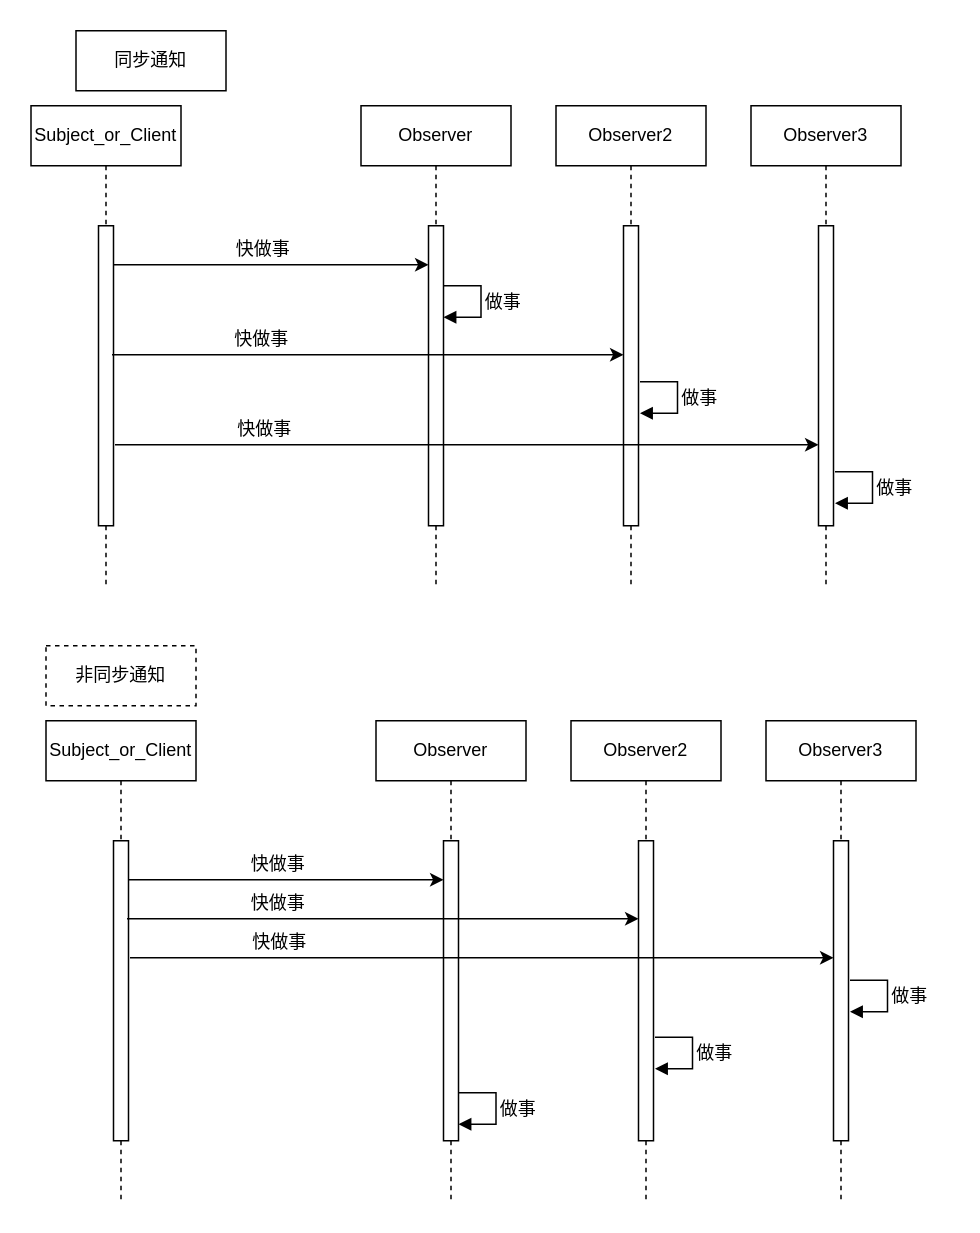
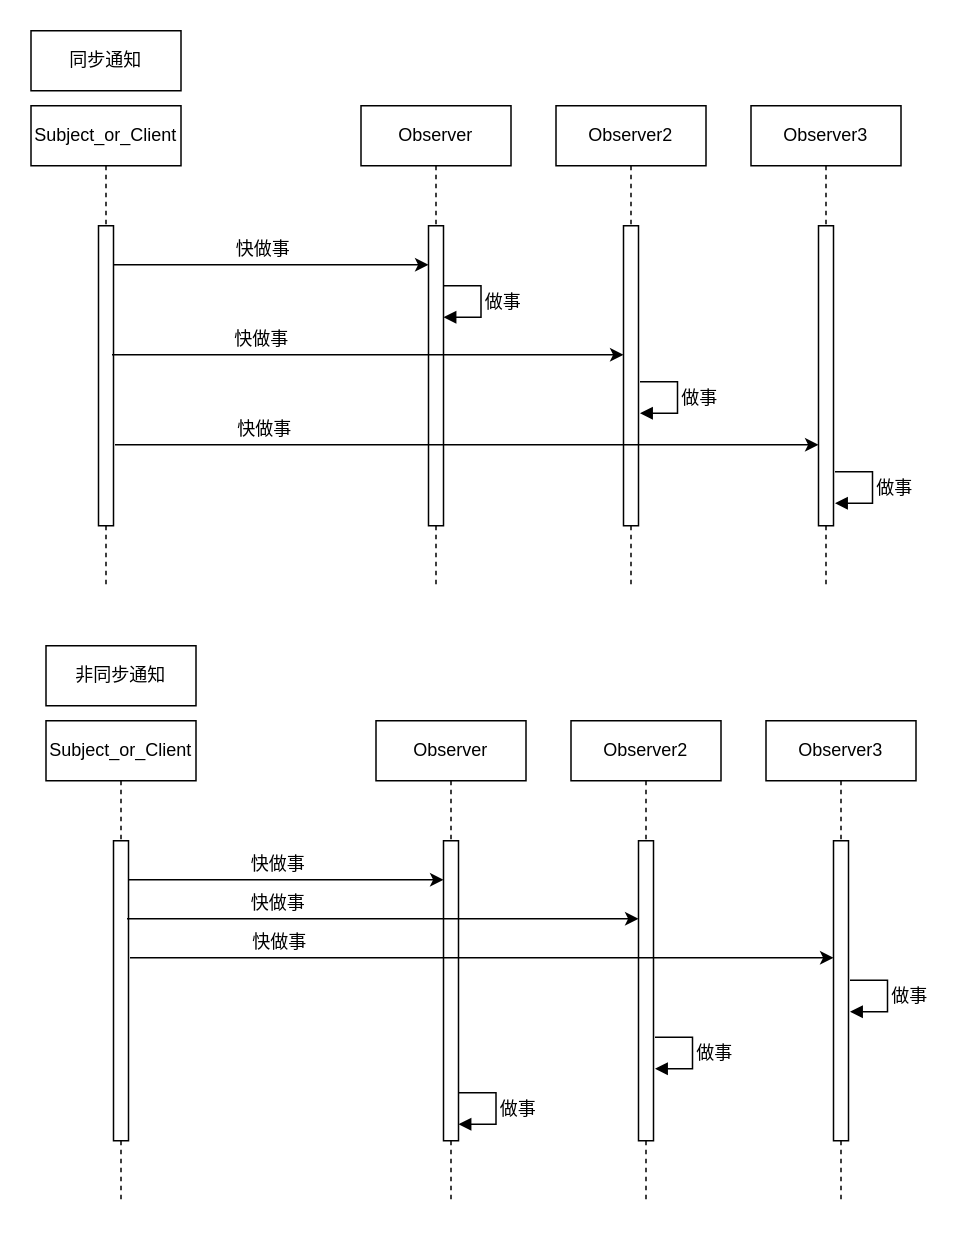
(151, 61) -> (106, 61)
(121, 676) -> (121, 676)
